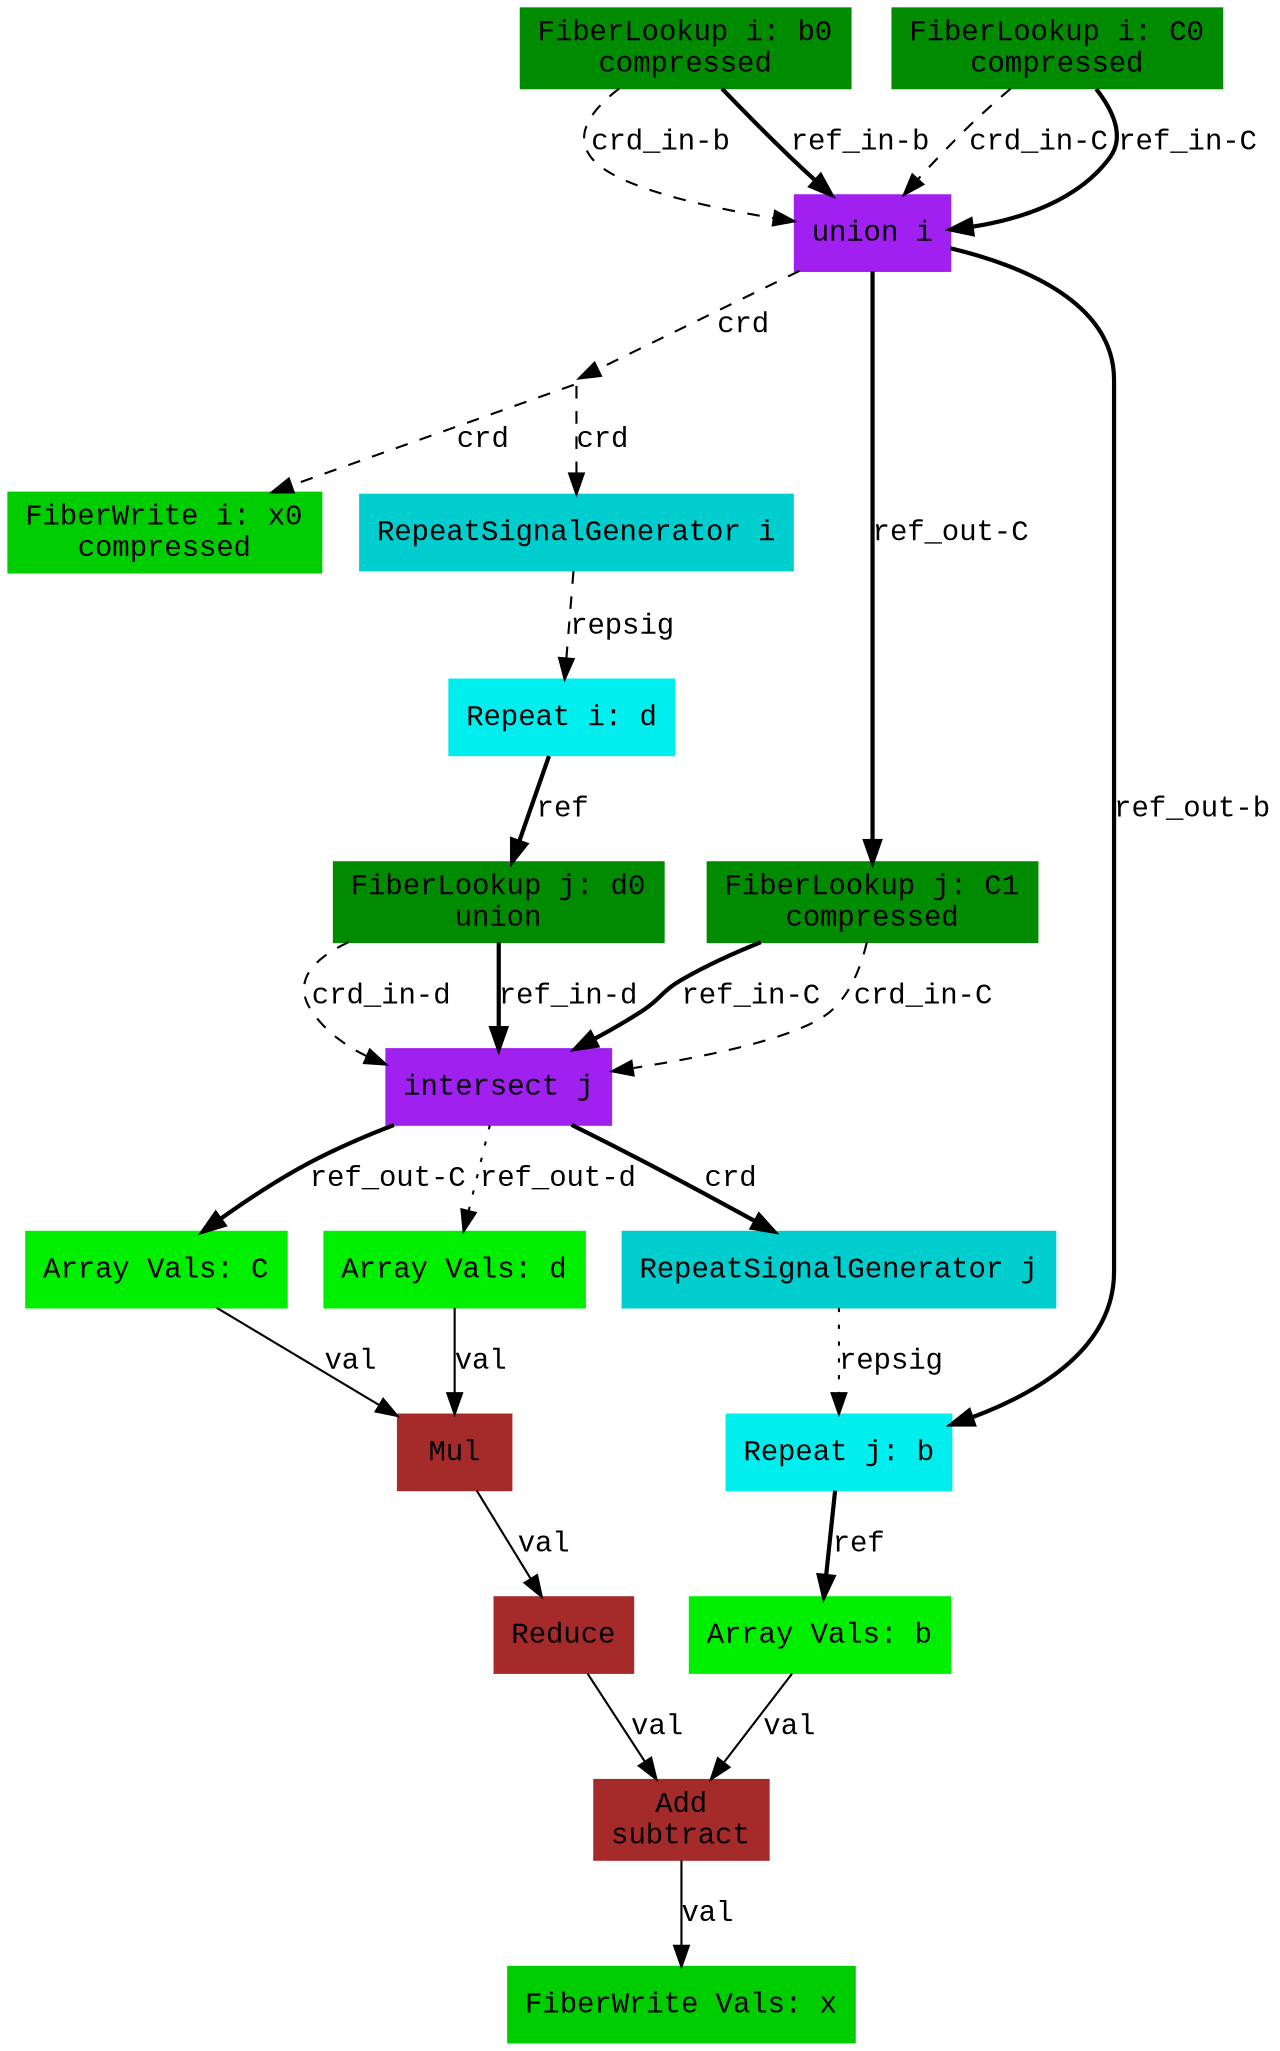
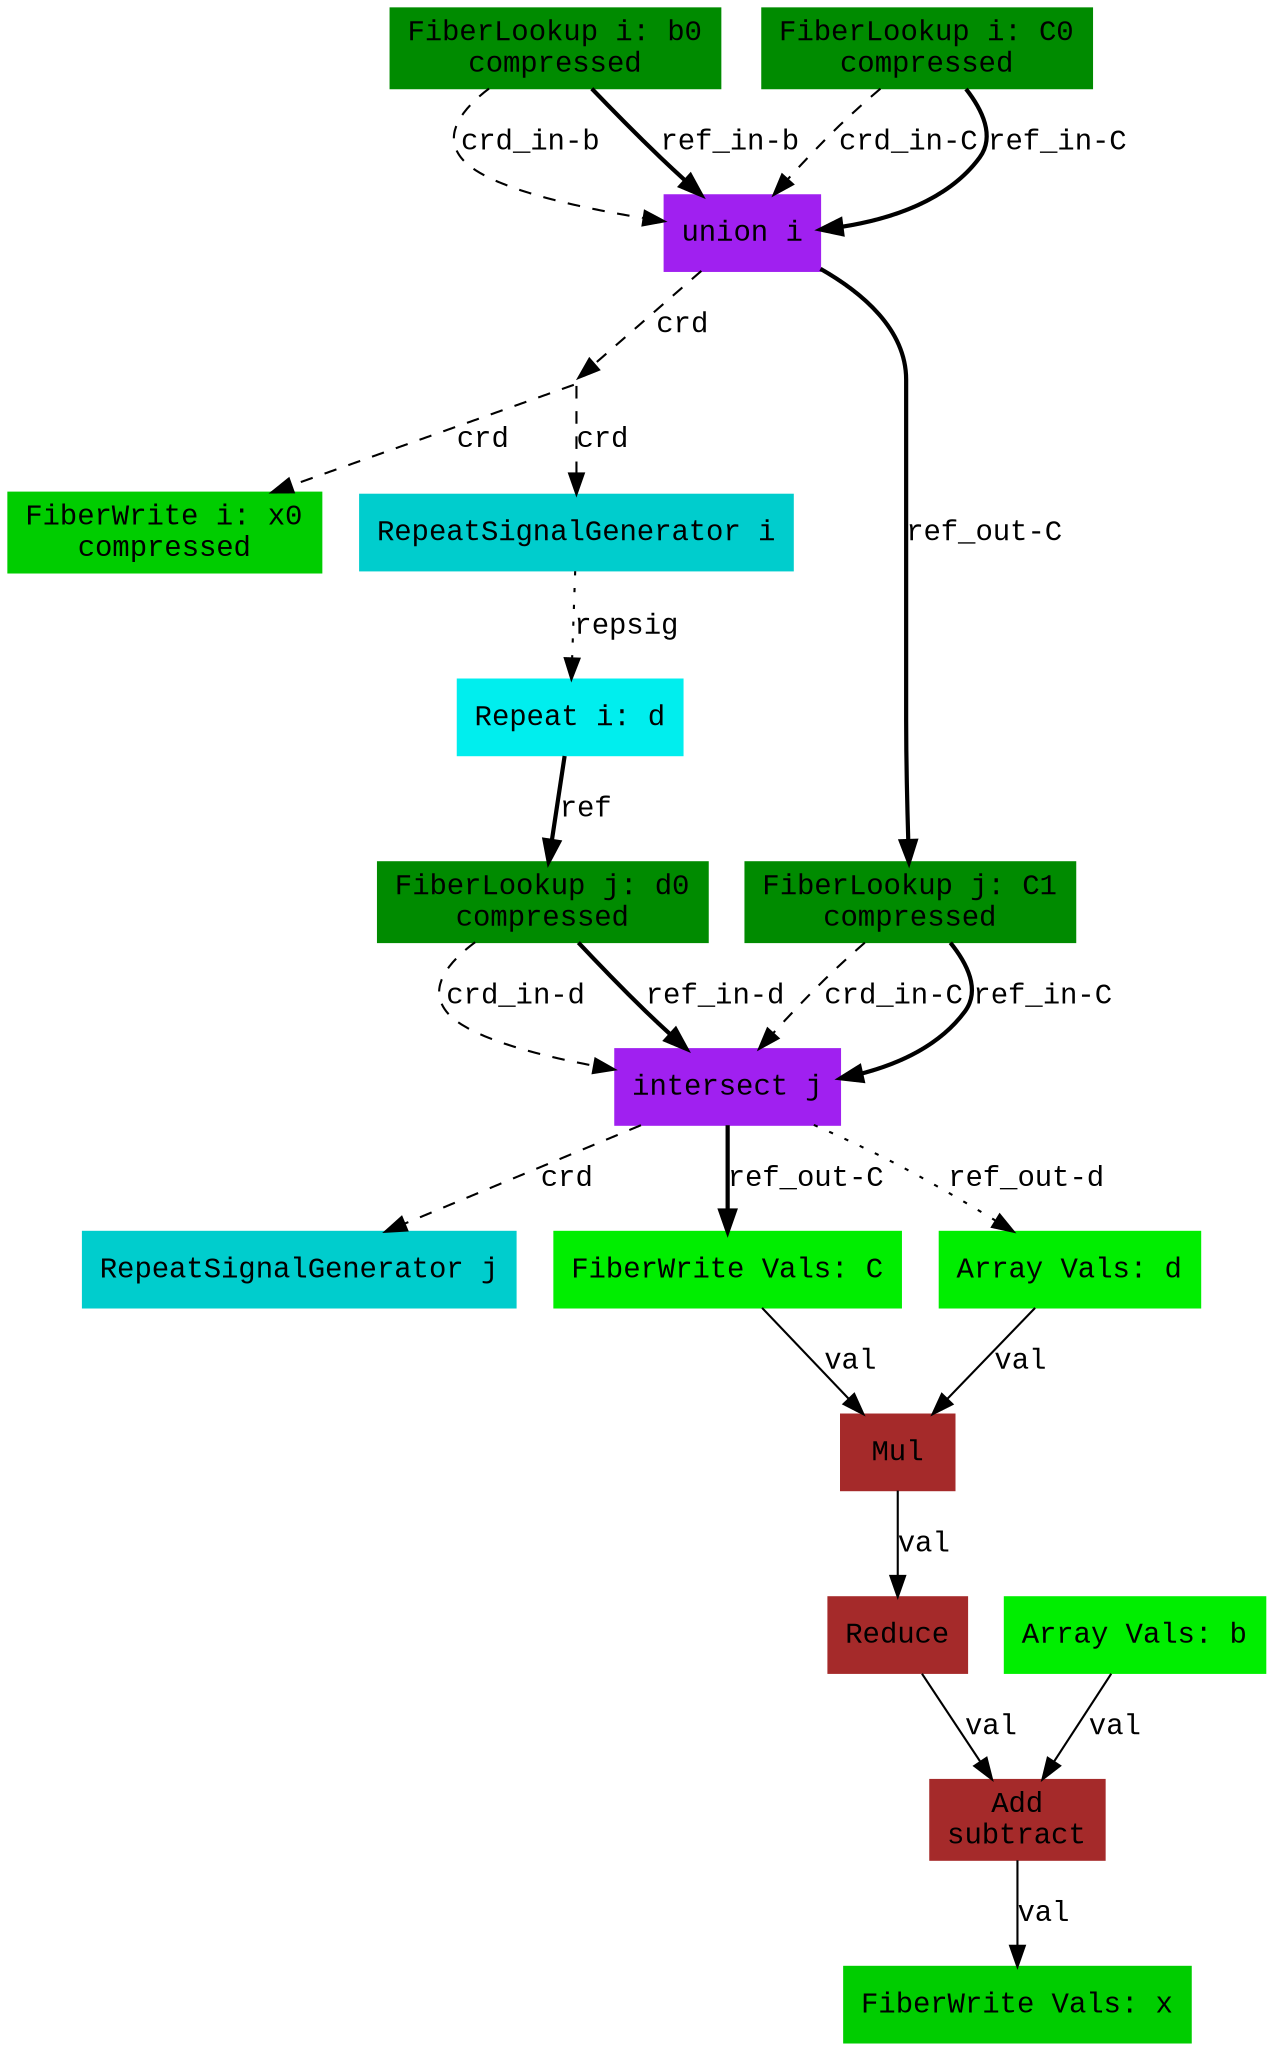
(570, 615) -> (574, 615)
(499, 902) -> (543, 902)
(664, 1172) -> (523, 1174)
(156, 1270) -> (728, 1270)
(839, 1452) -> none
